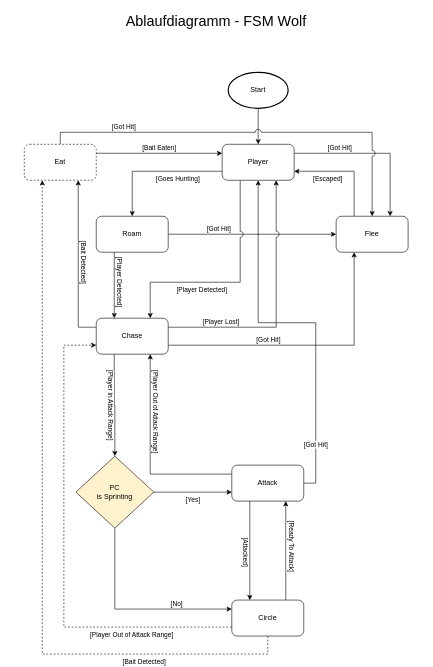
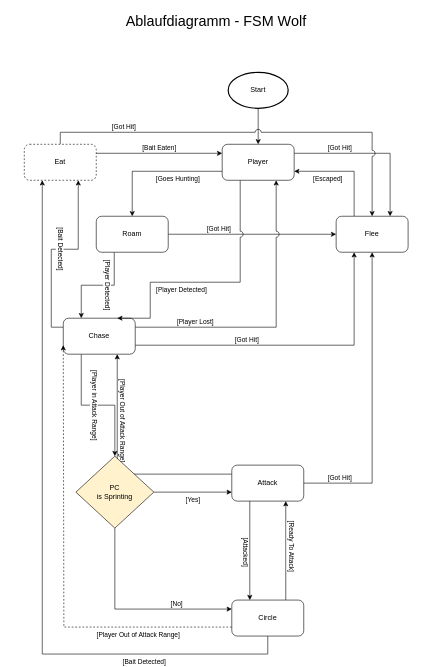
(132, 336) -> (99, 336)
(316, 445) -> (328, 483)
(42, 541) -> (42, 541)
